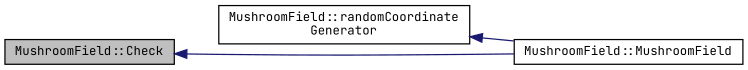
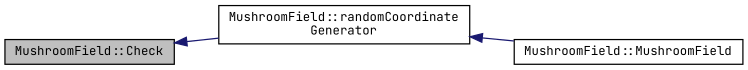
(351, 55) -> (203, 40)
